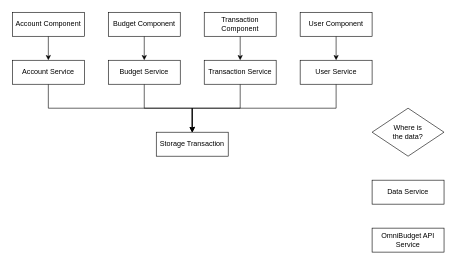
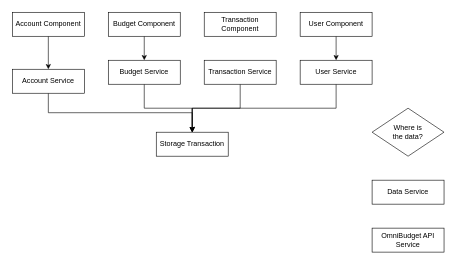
(240, 54) -> none
(48, 72) -> (48, 81)
